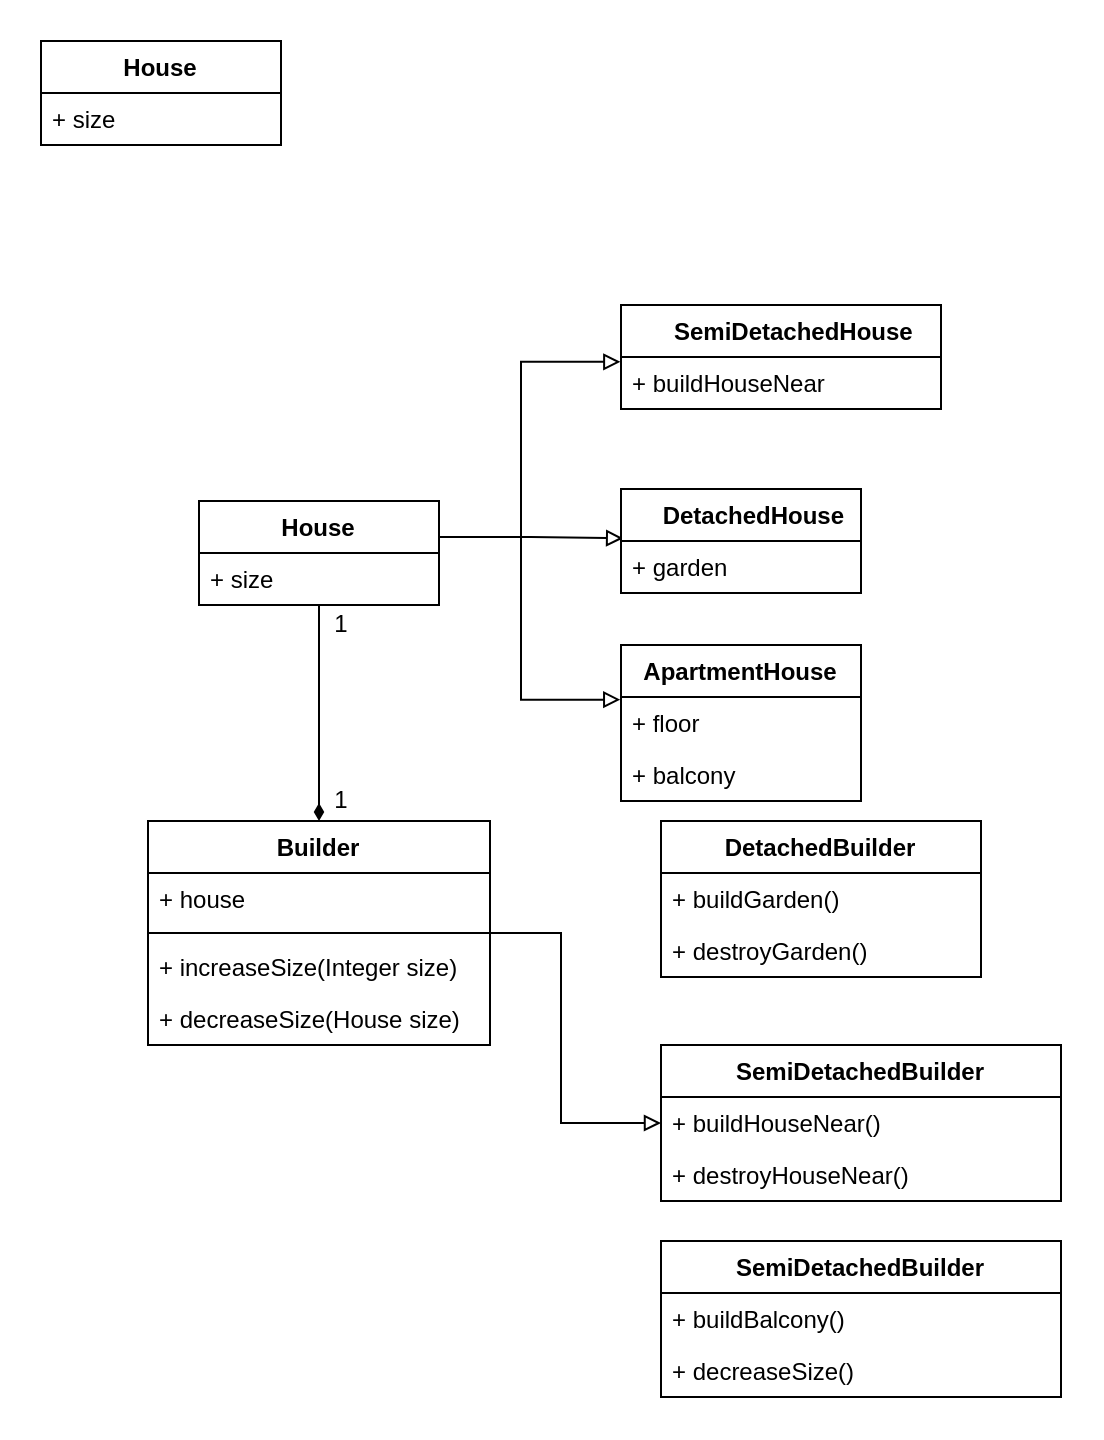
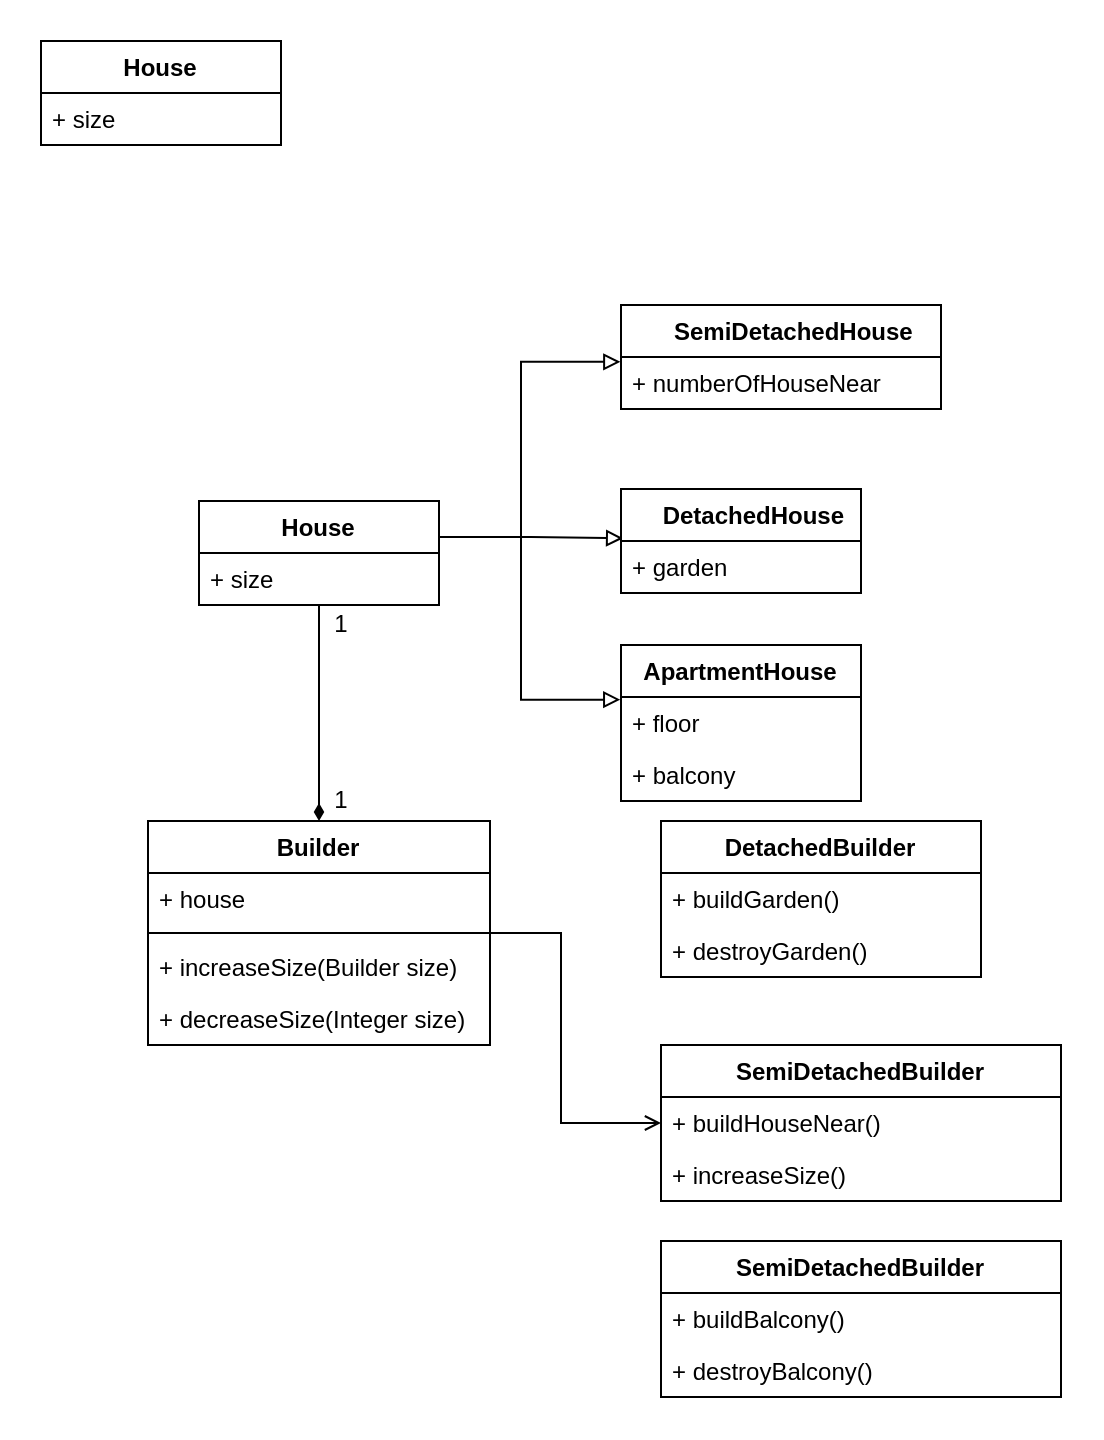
(730, 384) -> (757, 384)
(332, 968) -> (325, 968)
(321, 1020) -> (335, 1020)
(643, 1123) -> (648, 1123)
(803, 1176) -> (770, 1176)
(773, 1372) -> (787, 1372)
